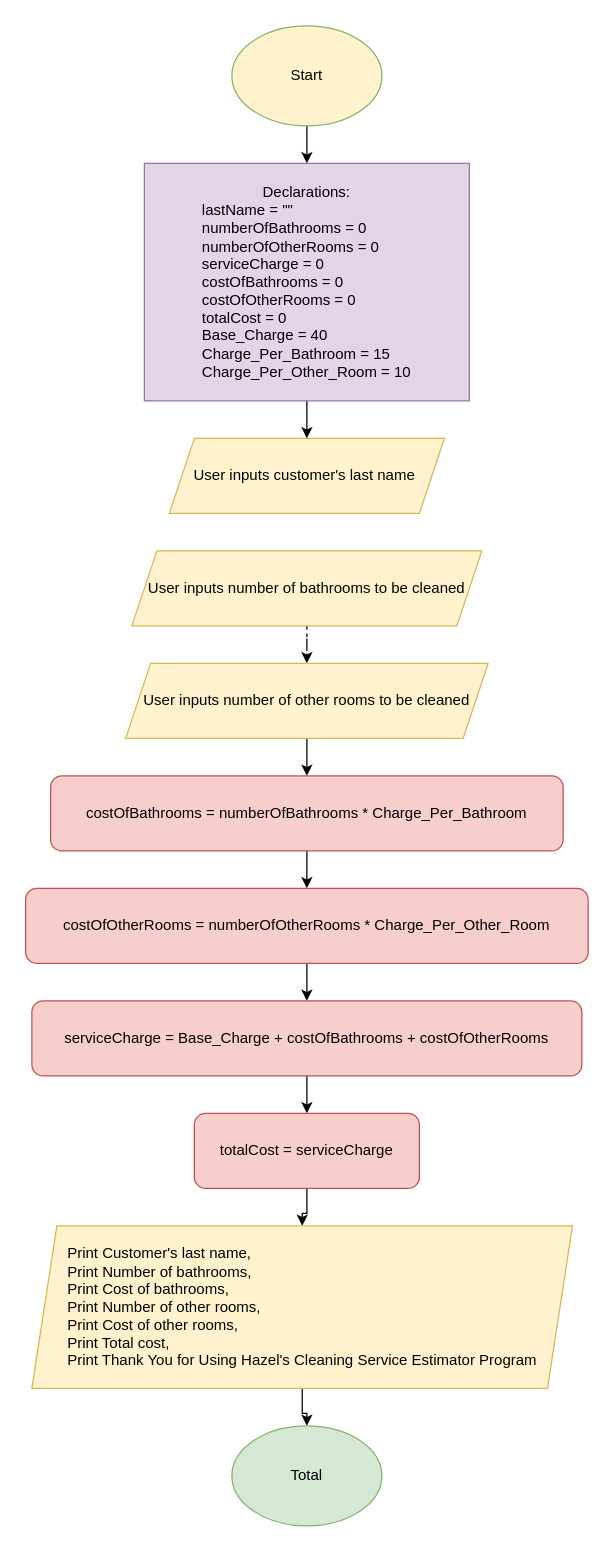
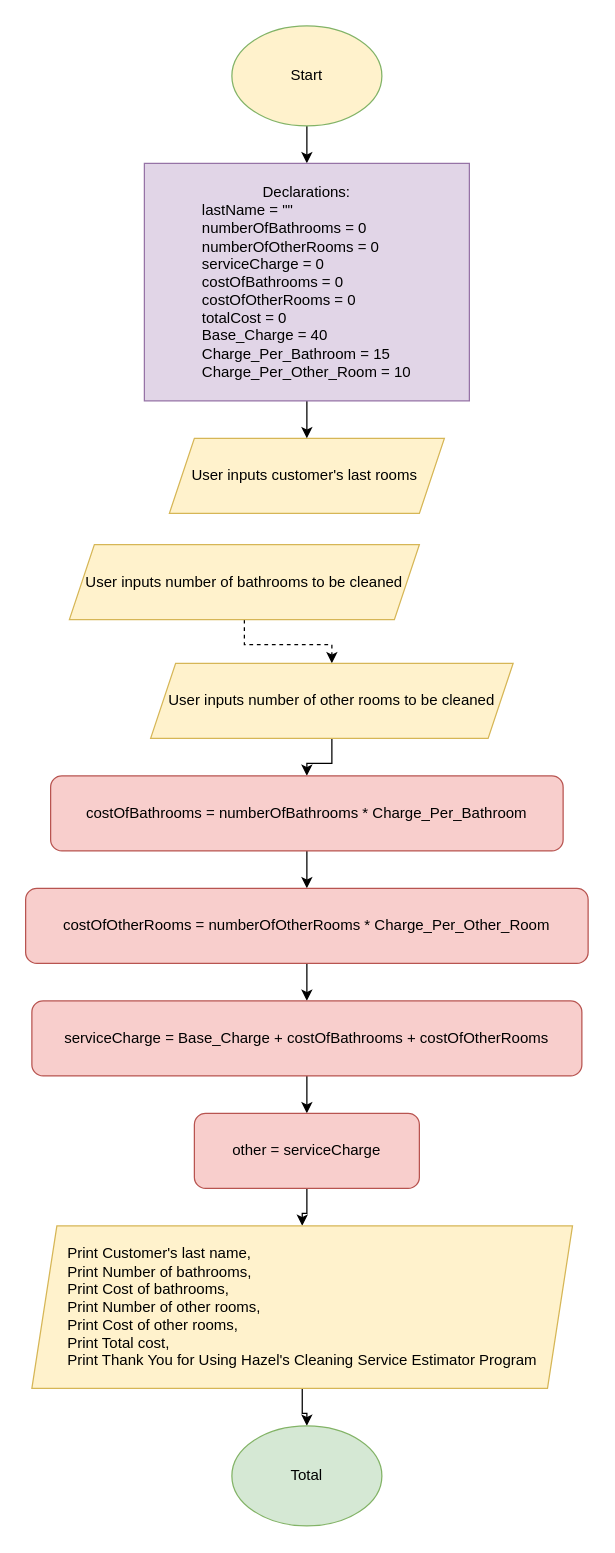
(307, 476) -> (307, 476)
(307, 588) -> (244, 582)
(307, 701) -> (332, 701)
(307, 1151) -> (307, 1151)
